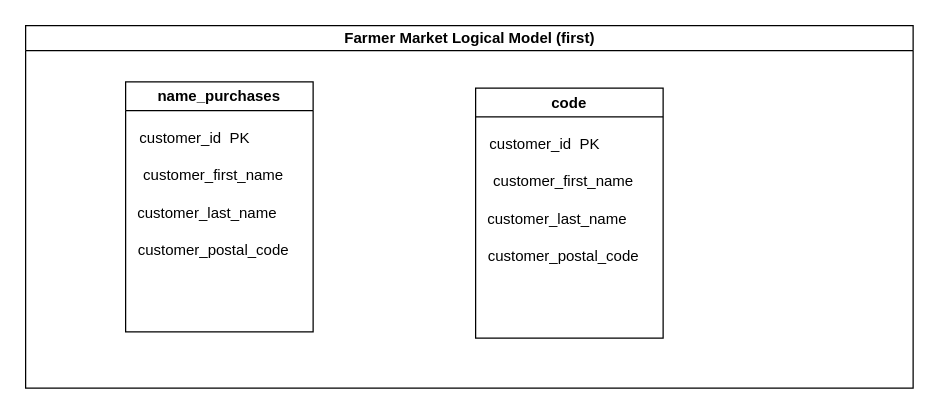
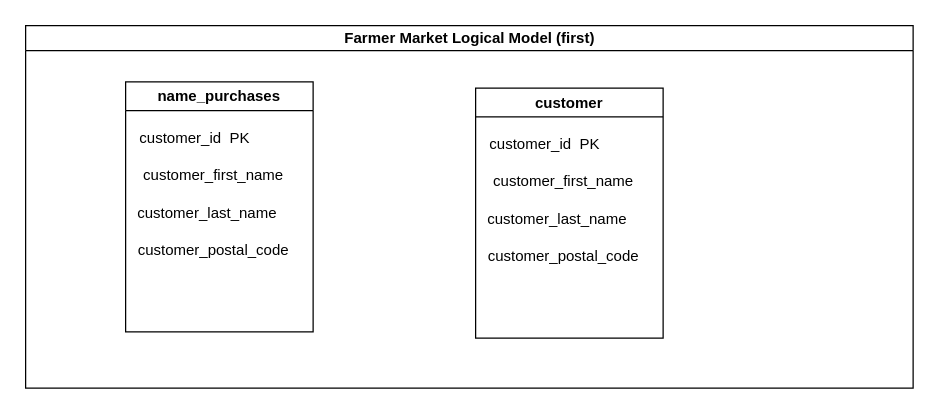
(569, 103) -> (569, 103)
